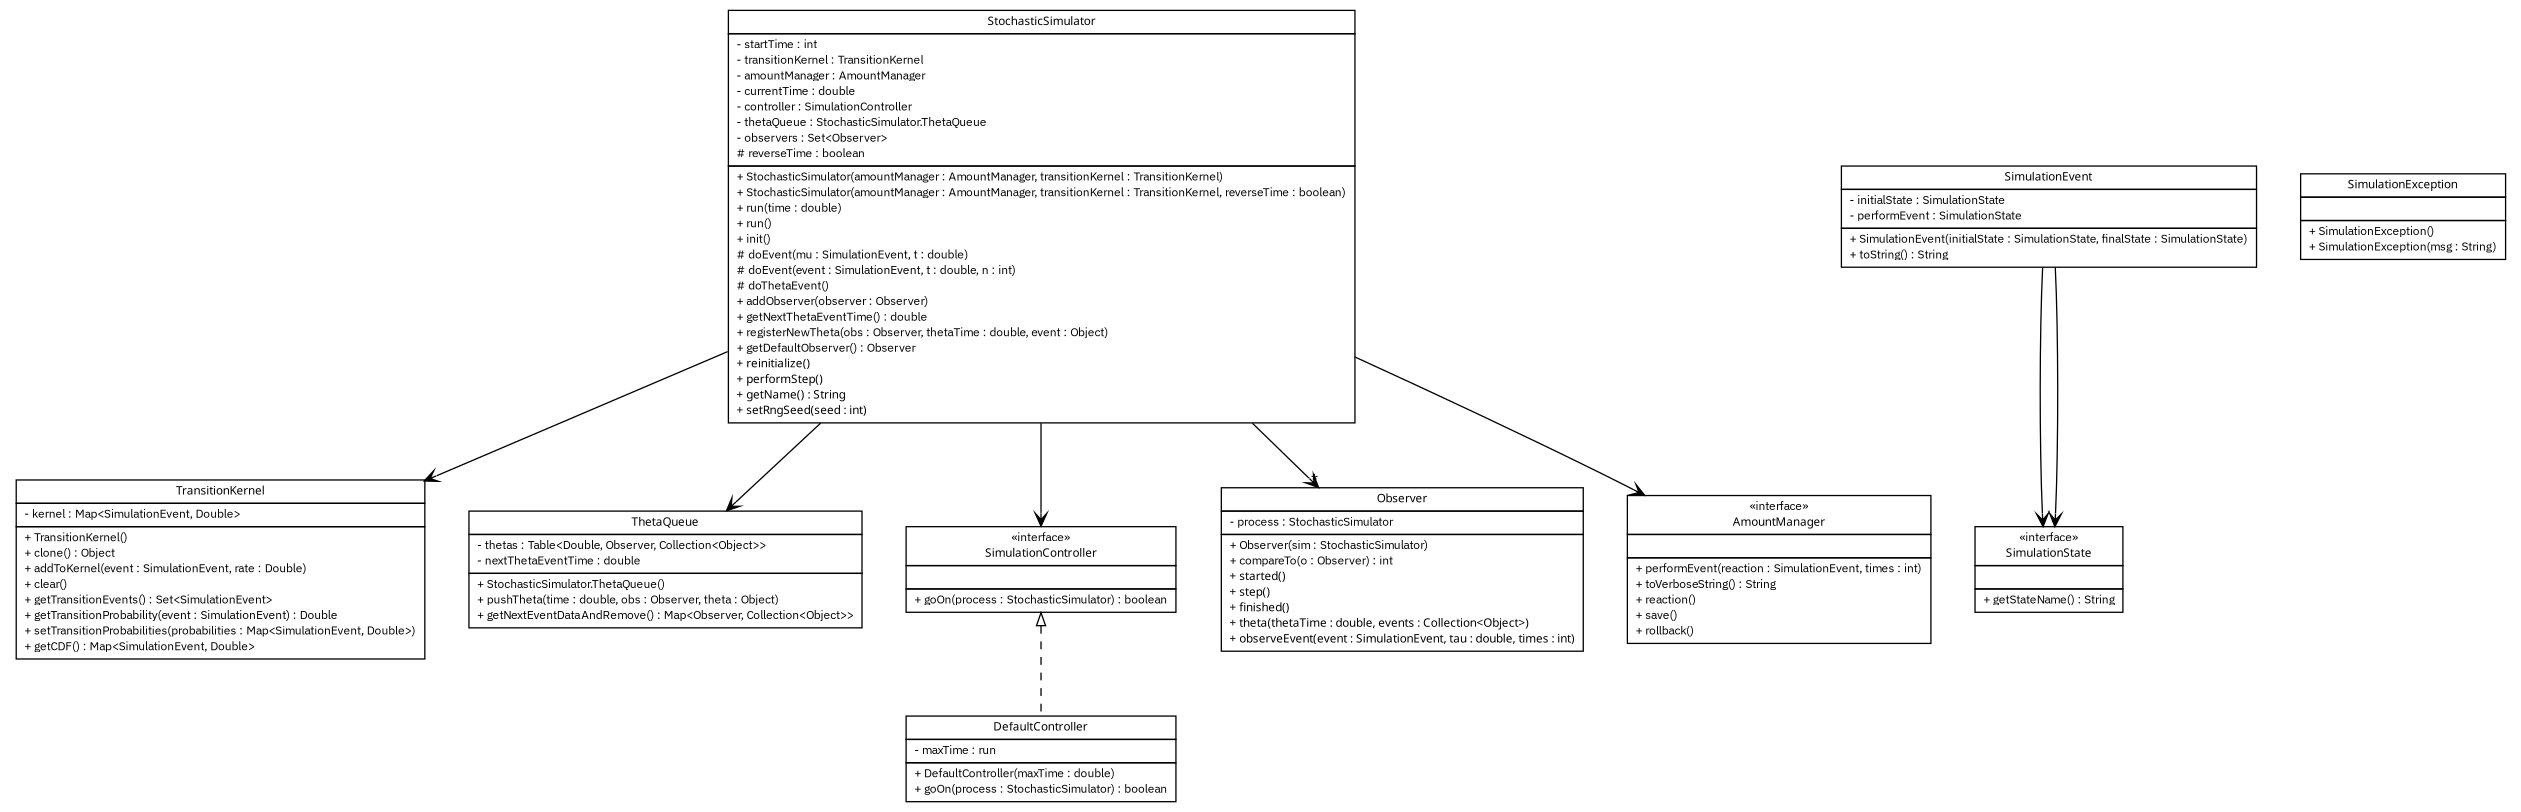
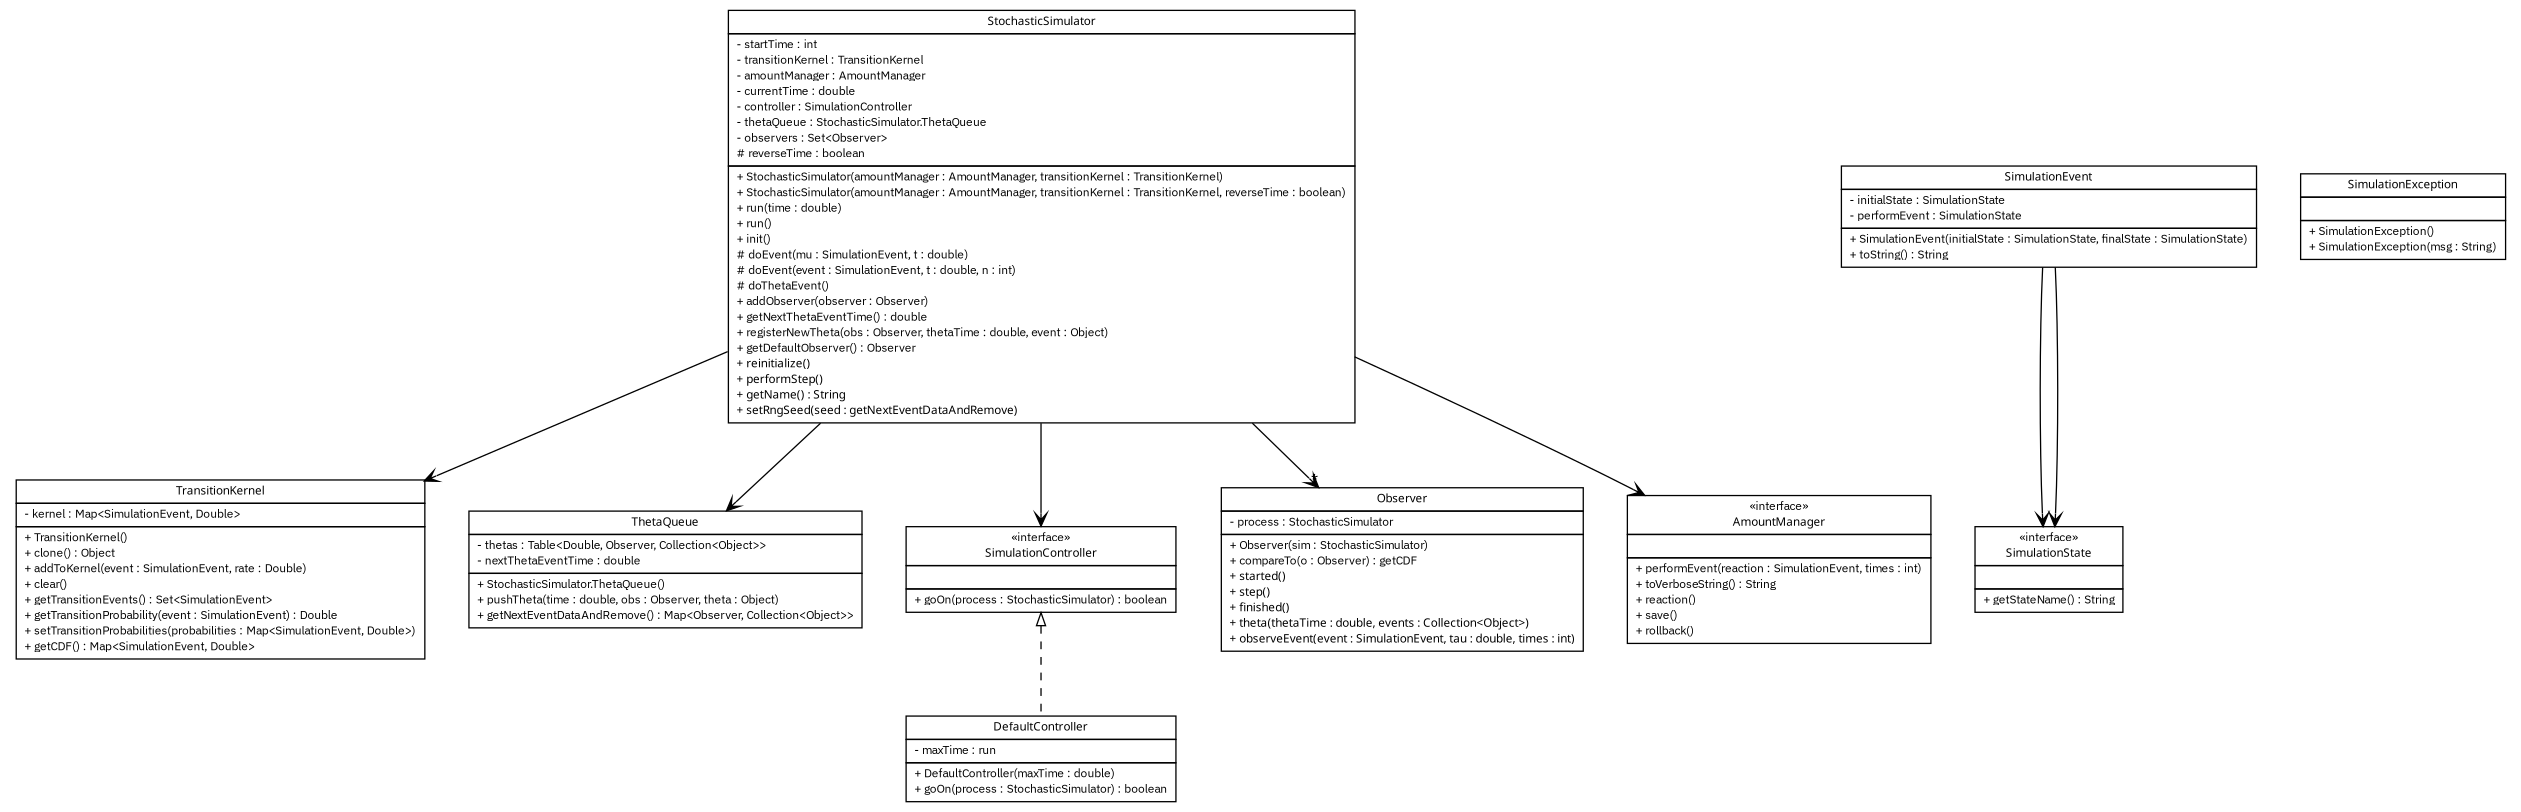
(802, 411) -> (878, 411)
(1311, 561) -> (1324, 561)
